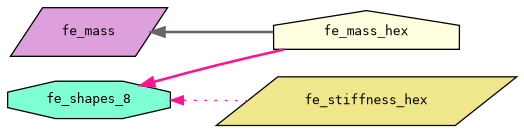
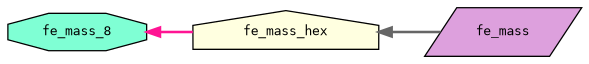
(219, 32) -> (416, 32)
(89, 100) -> (77, 32)
(366, 101) -> none
